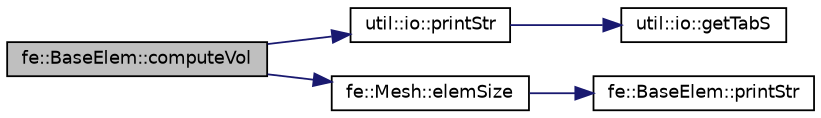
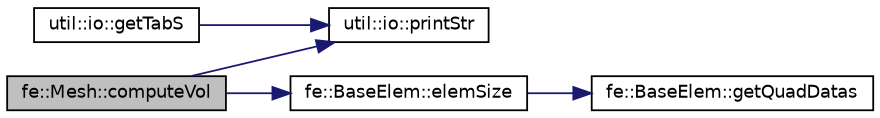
(556, 25) -> (255, 25)
(137, 59) -> (117, 93)
(430, 93) -> (409, 93)
(704, 93) -> (732, 93)
